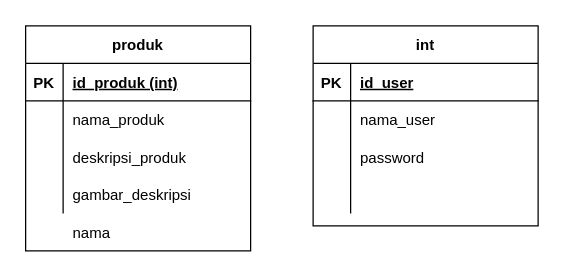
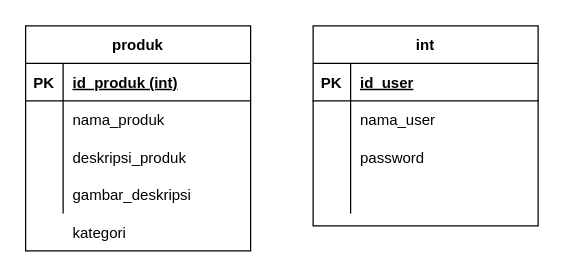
(89, 233) -> (104, 233)
